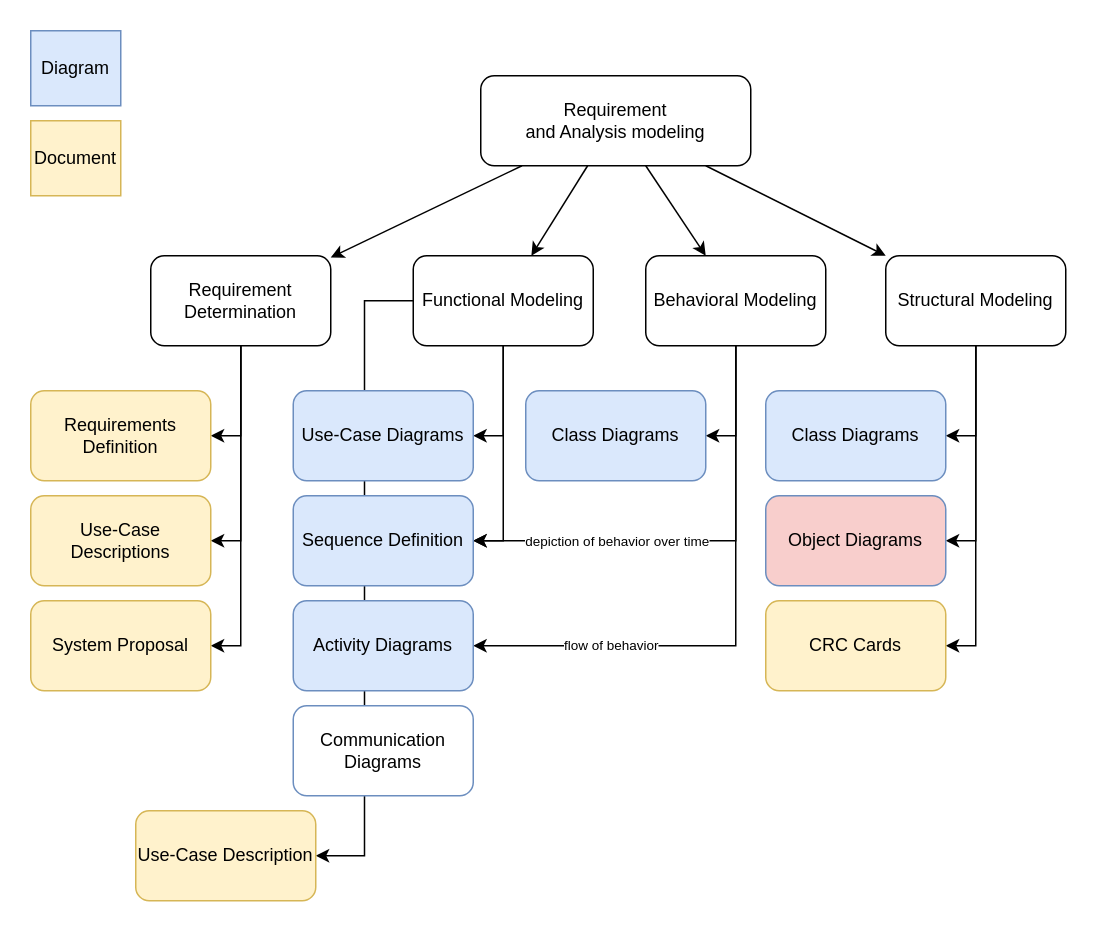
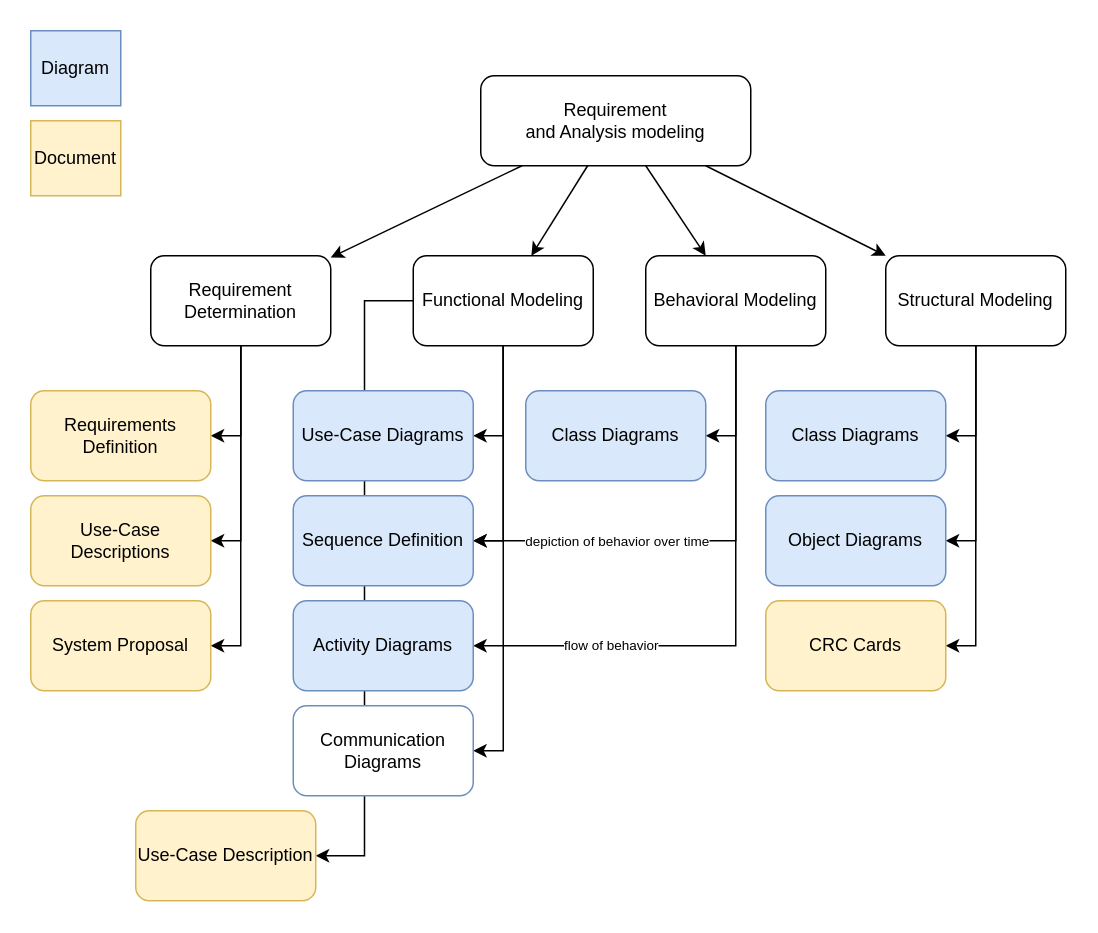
(856, 541) -> (856, 541)
none -> (503, 656)
